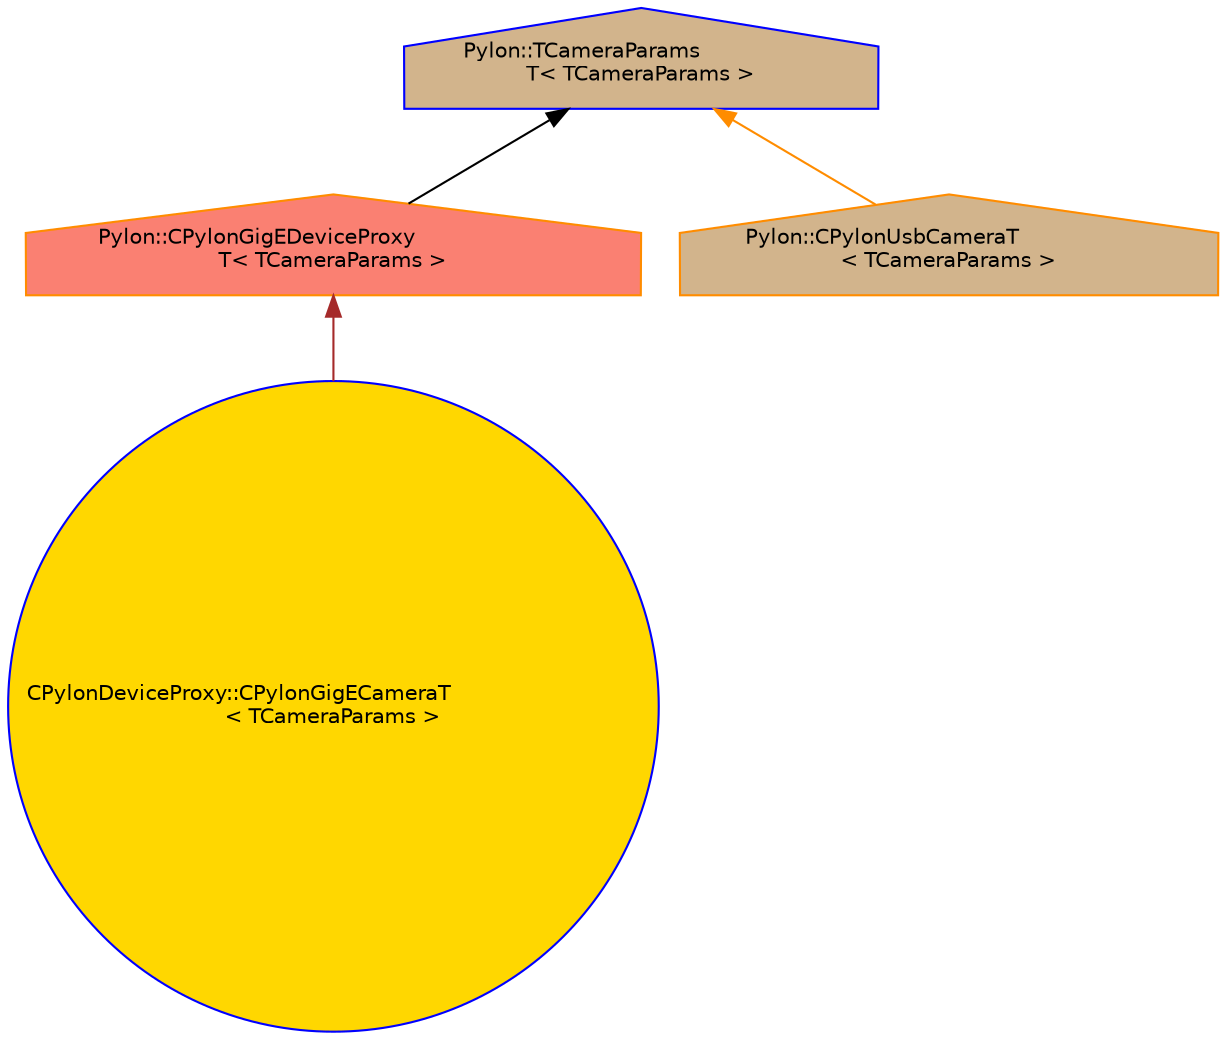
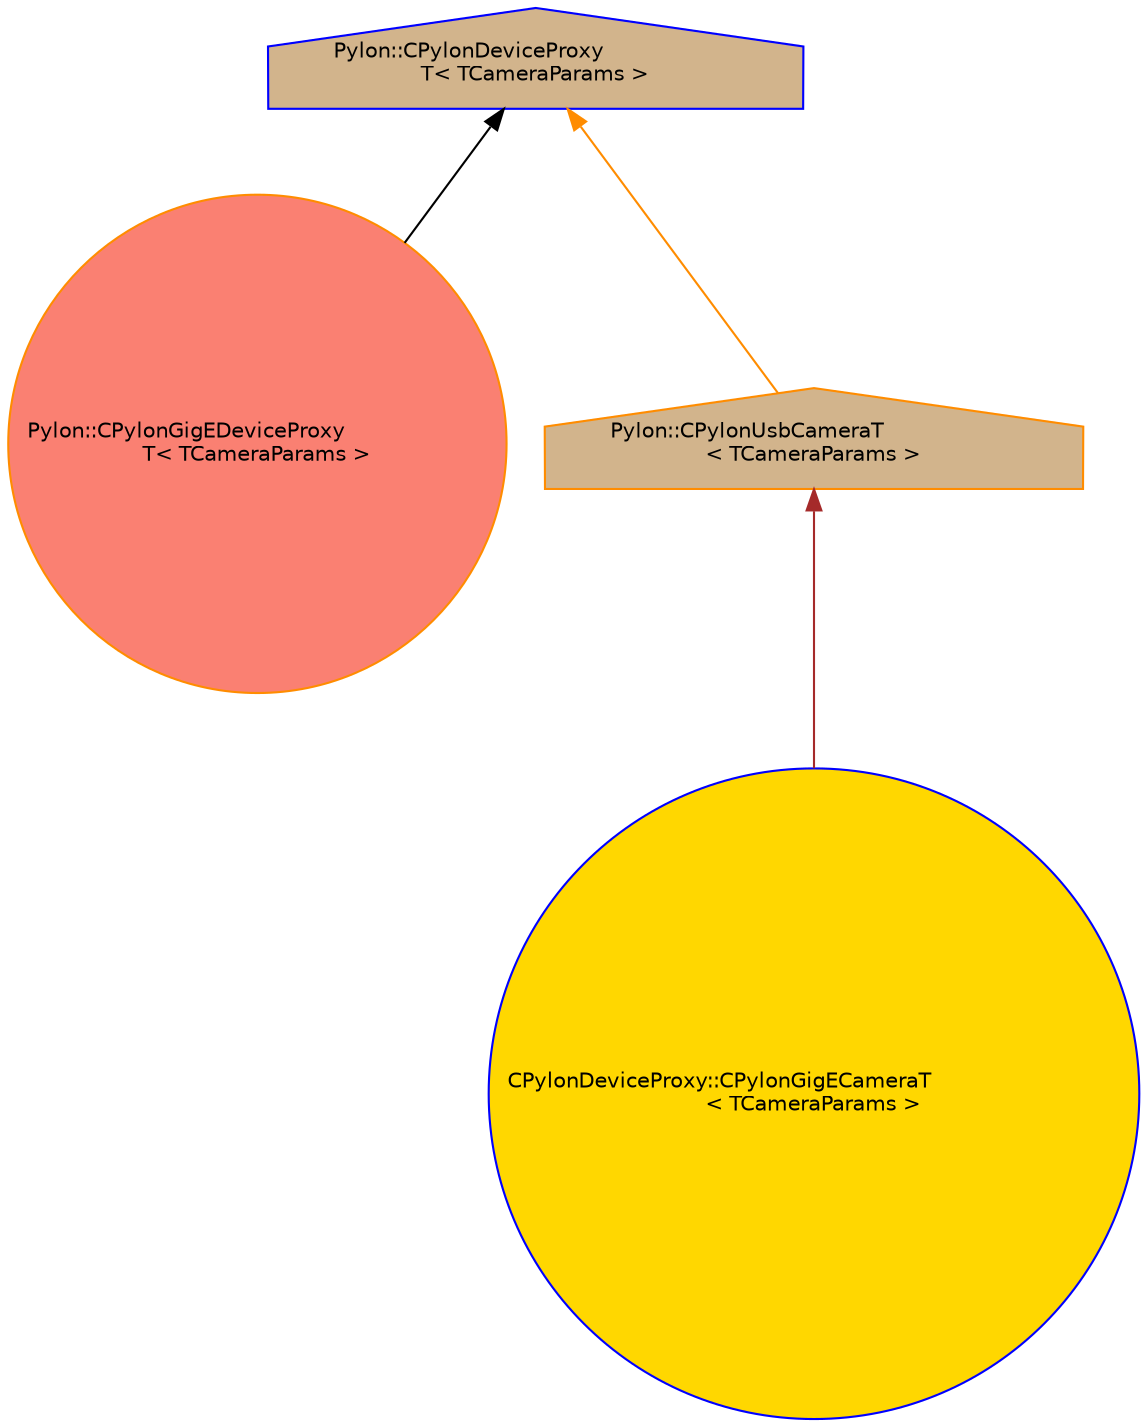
(641, 64) -> (536, 64)
(333, 250) -> (257, 444)
(333, 349) -> (814, 640)
